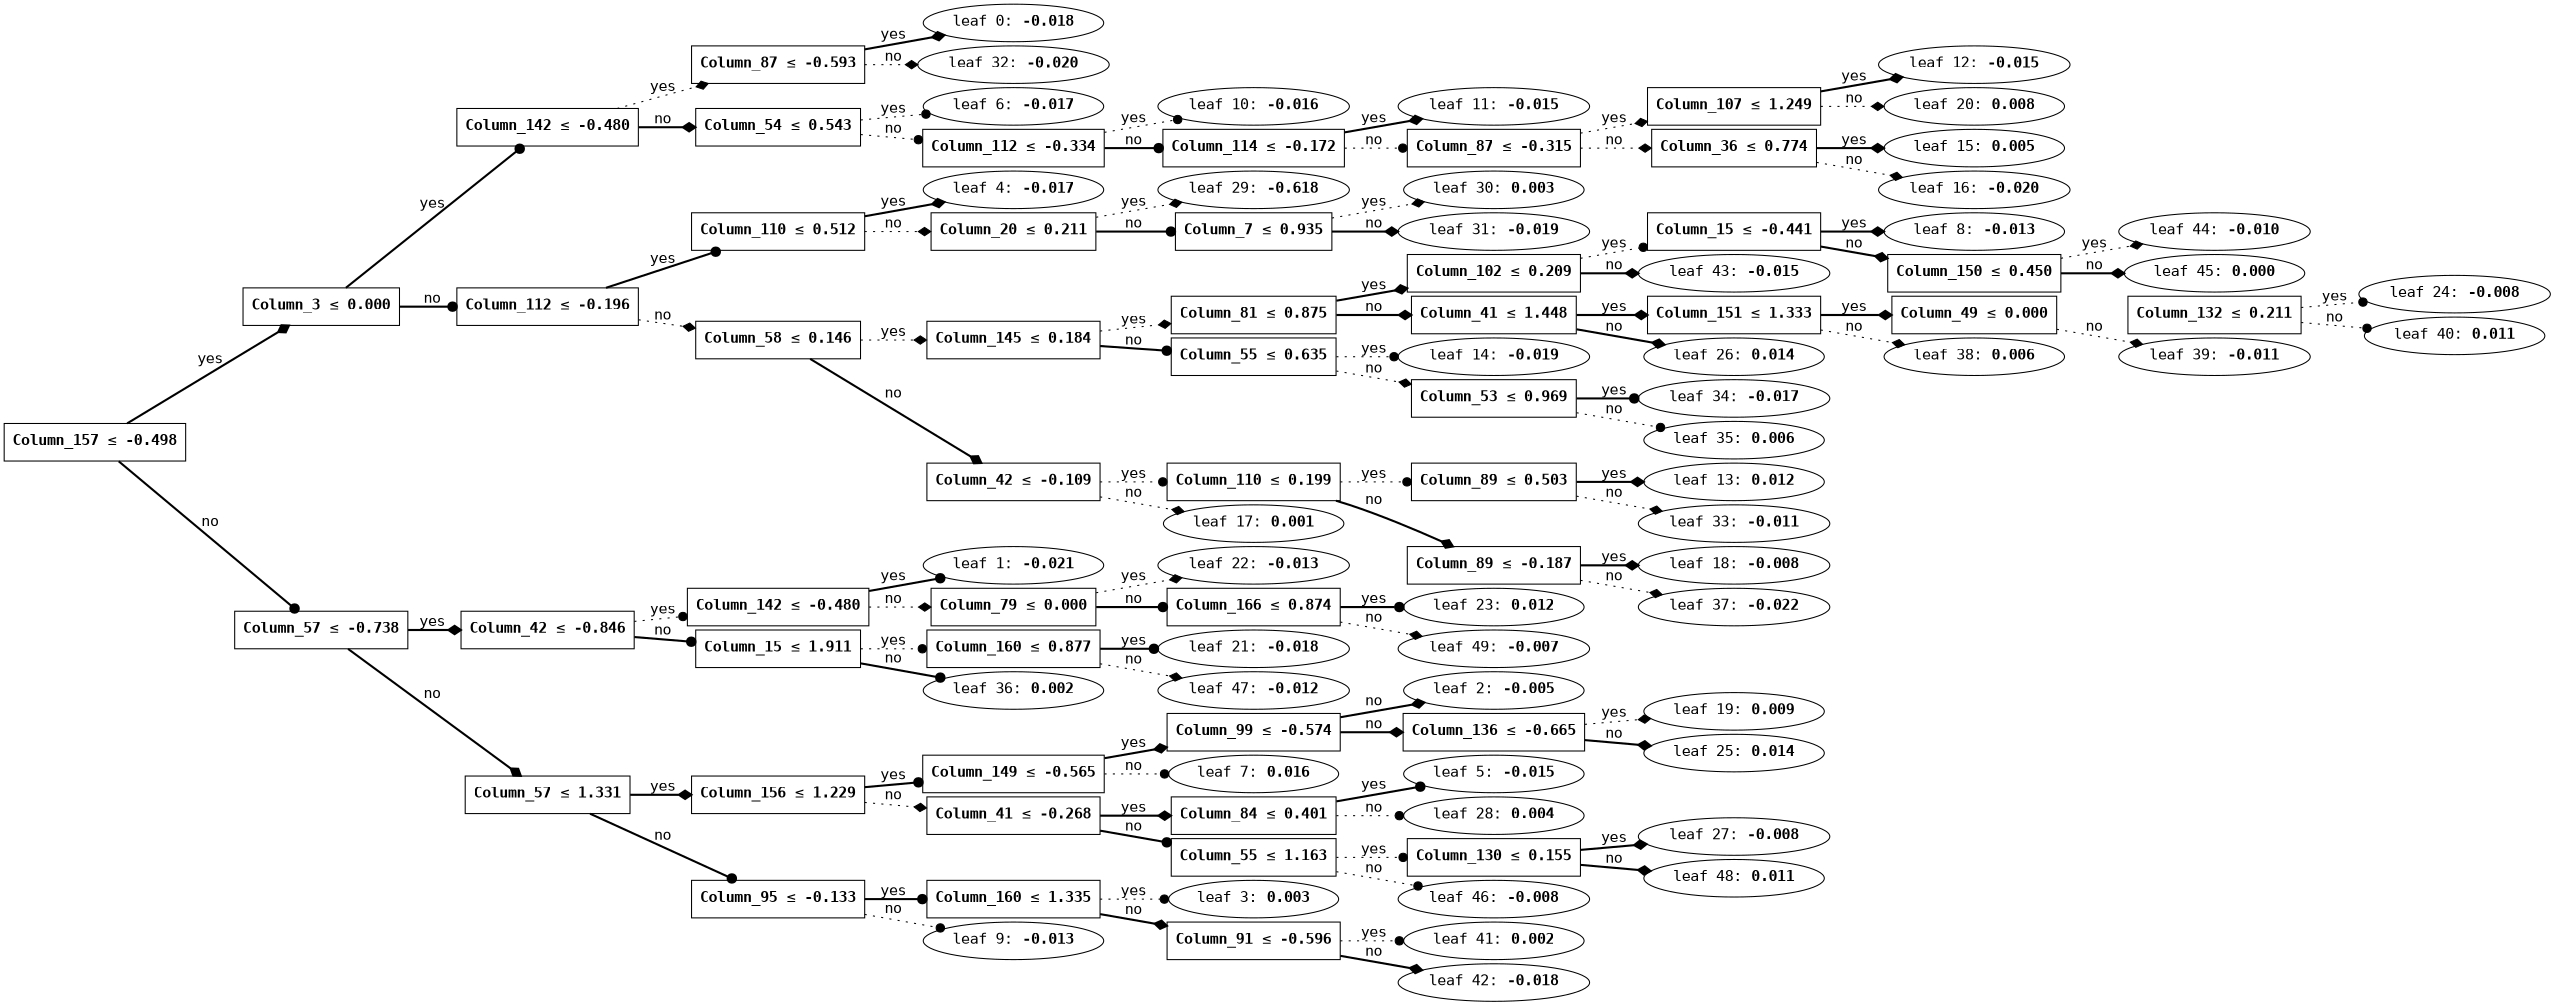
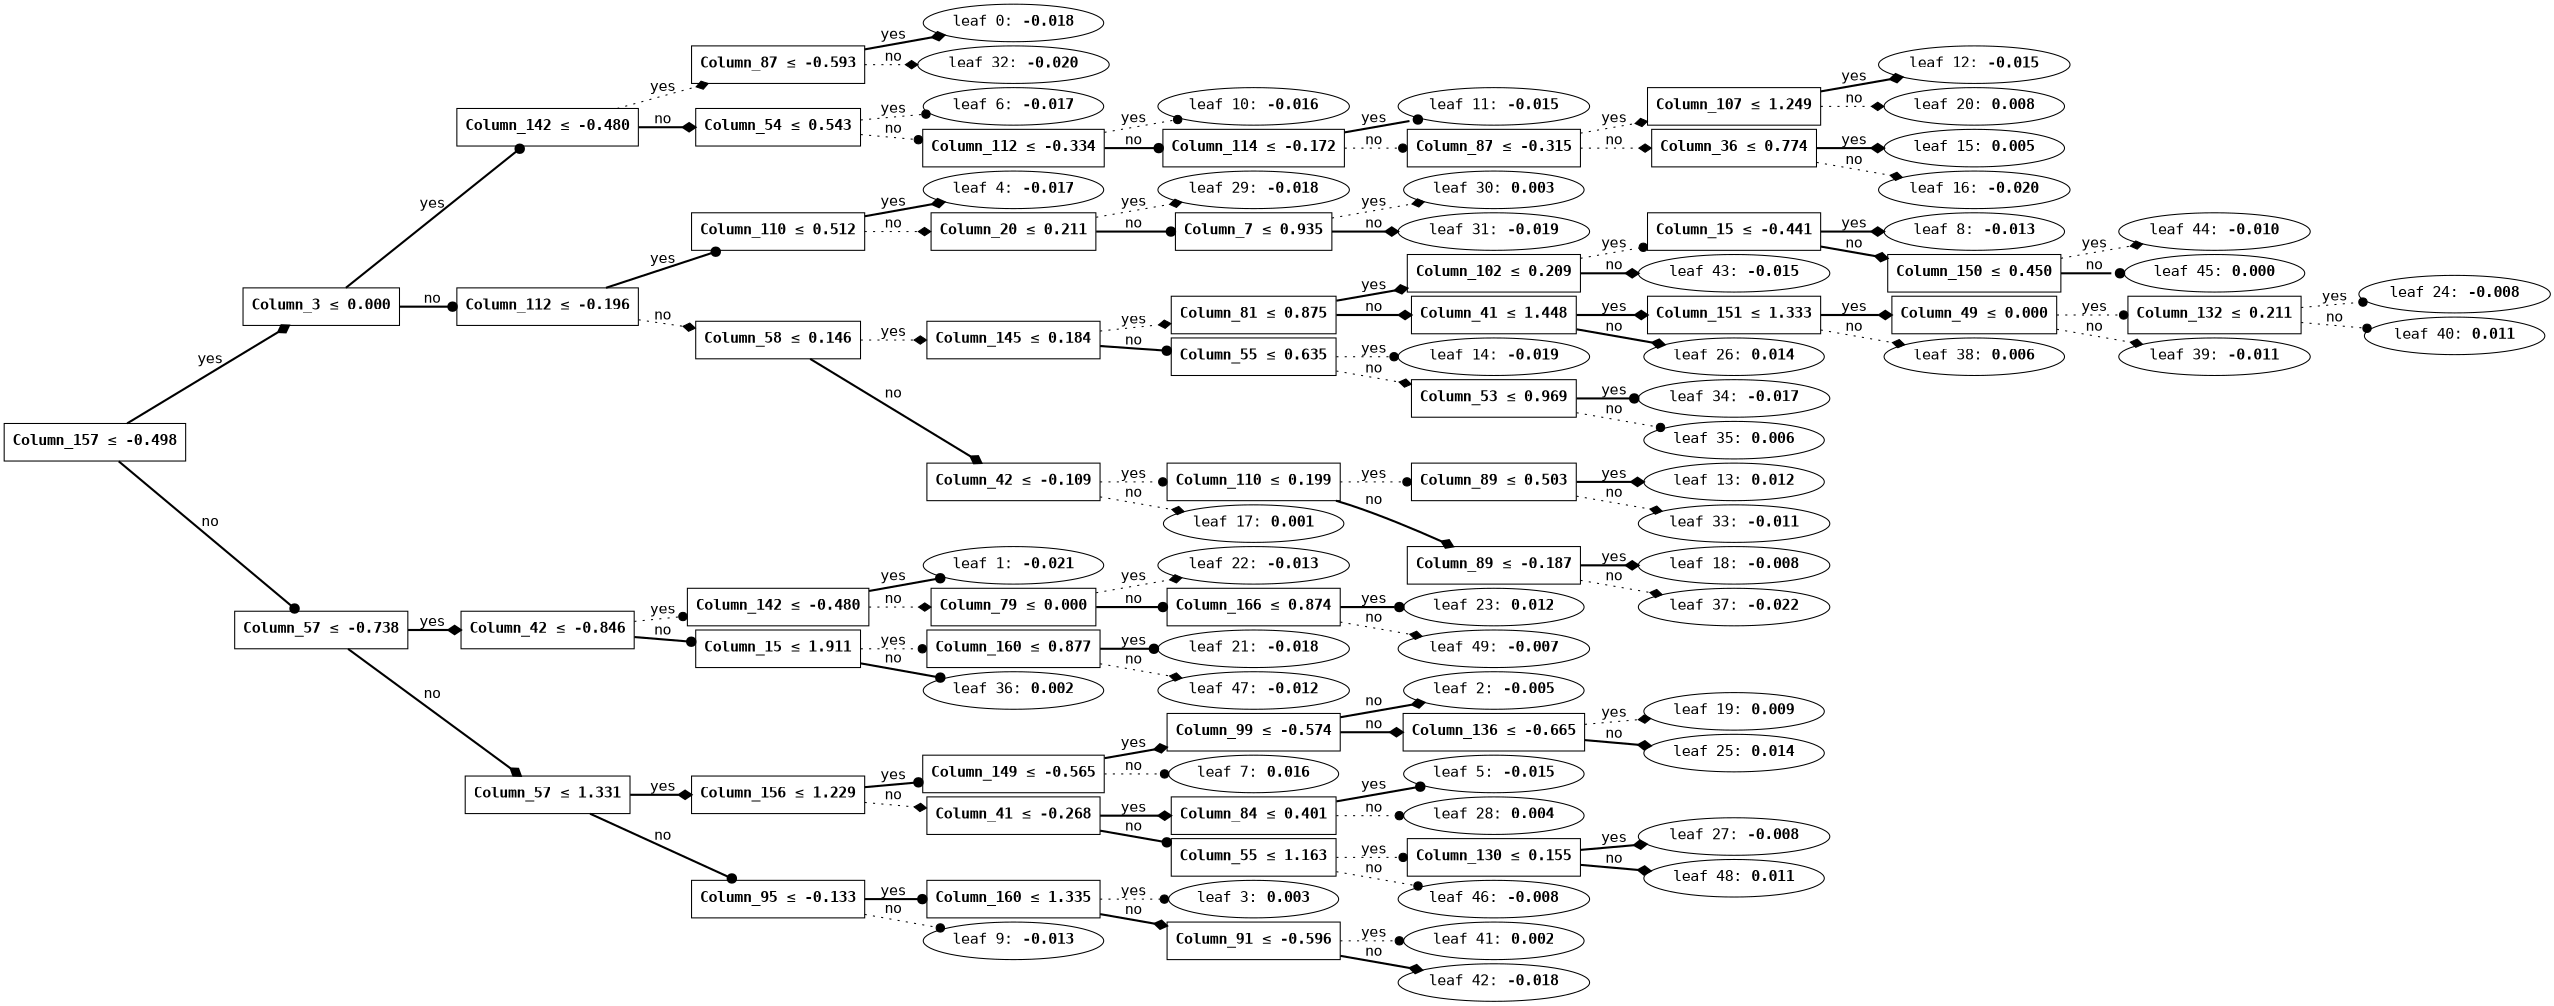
(1377, 127) -> (1377, 127)
(1293, 188) -> (1293, 188)
(2086, 273) -> (2086, 273)
none -> (2088, 315)
